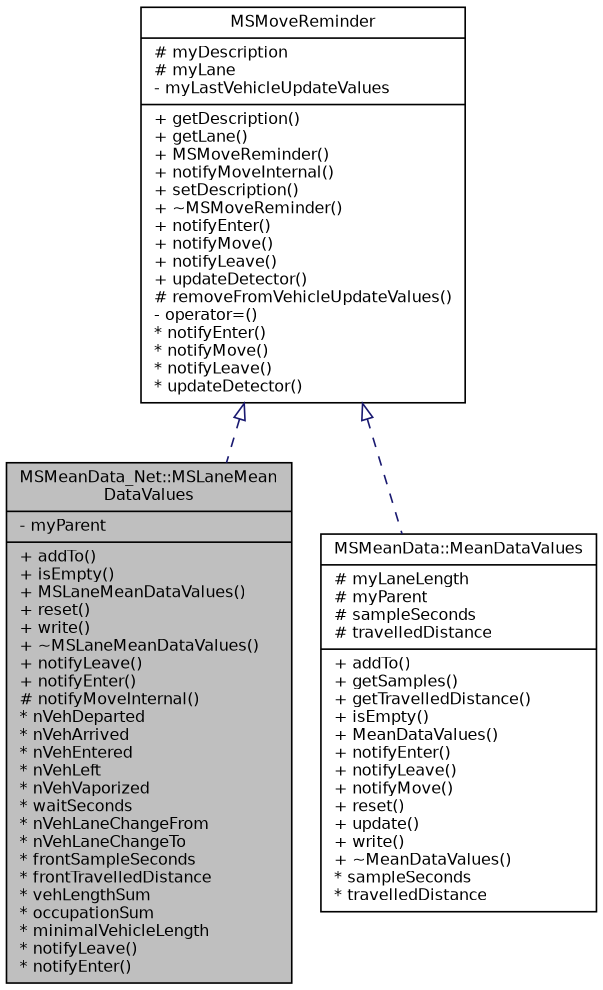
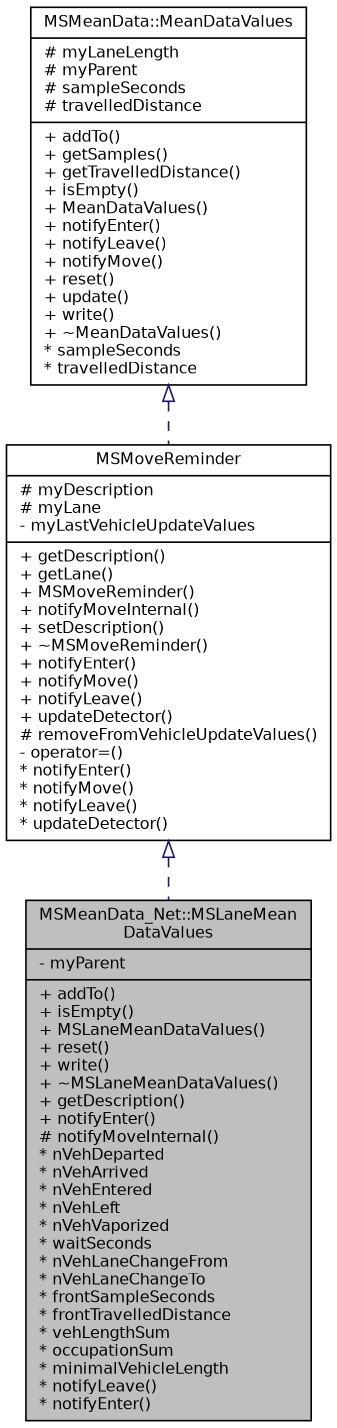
(385, 477) -> (169, 423)
(81, 664) -> (113, 1101)
